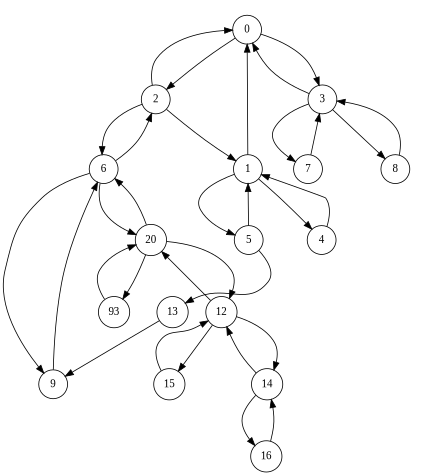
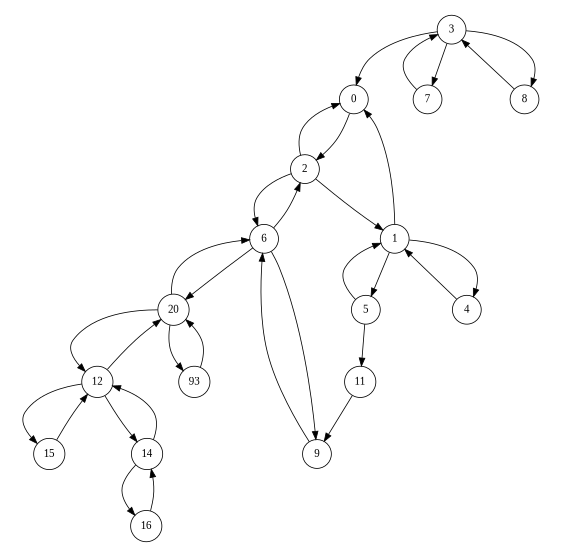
(294, 50) -> none
(173, 312) -> (360, 382)
